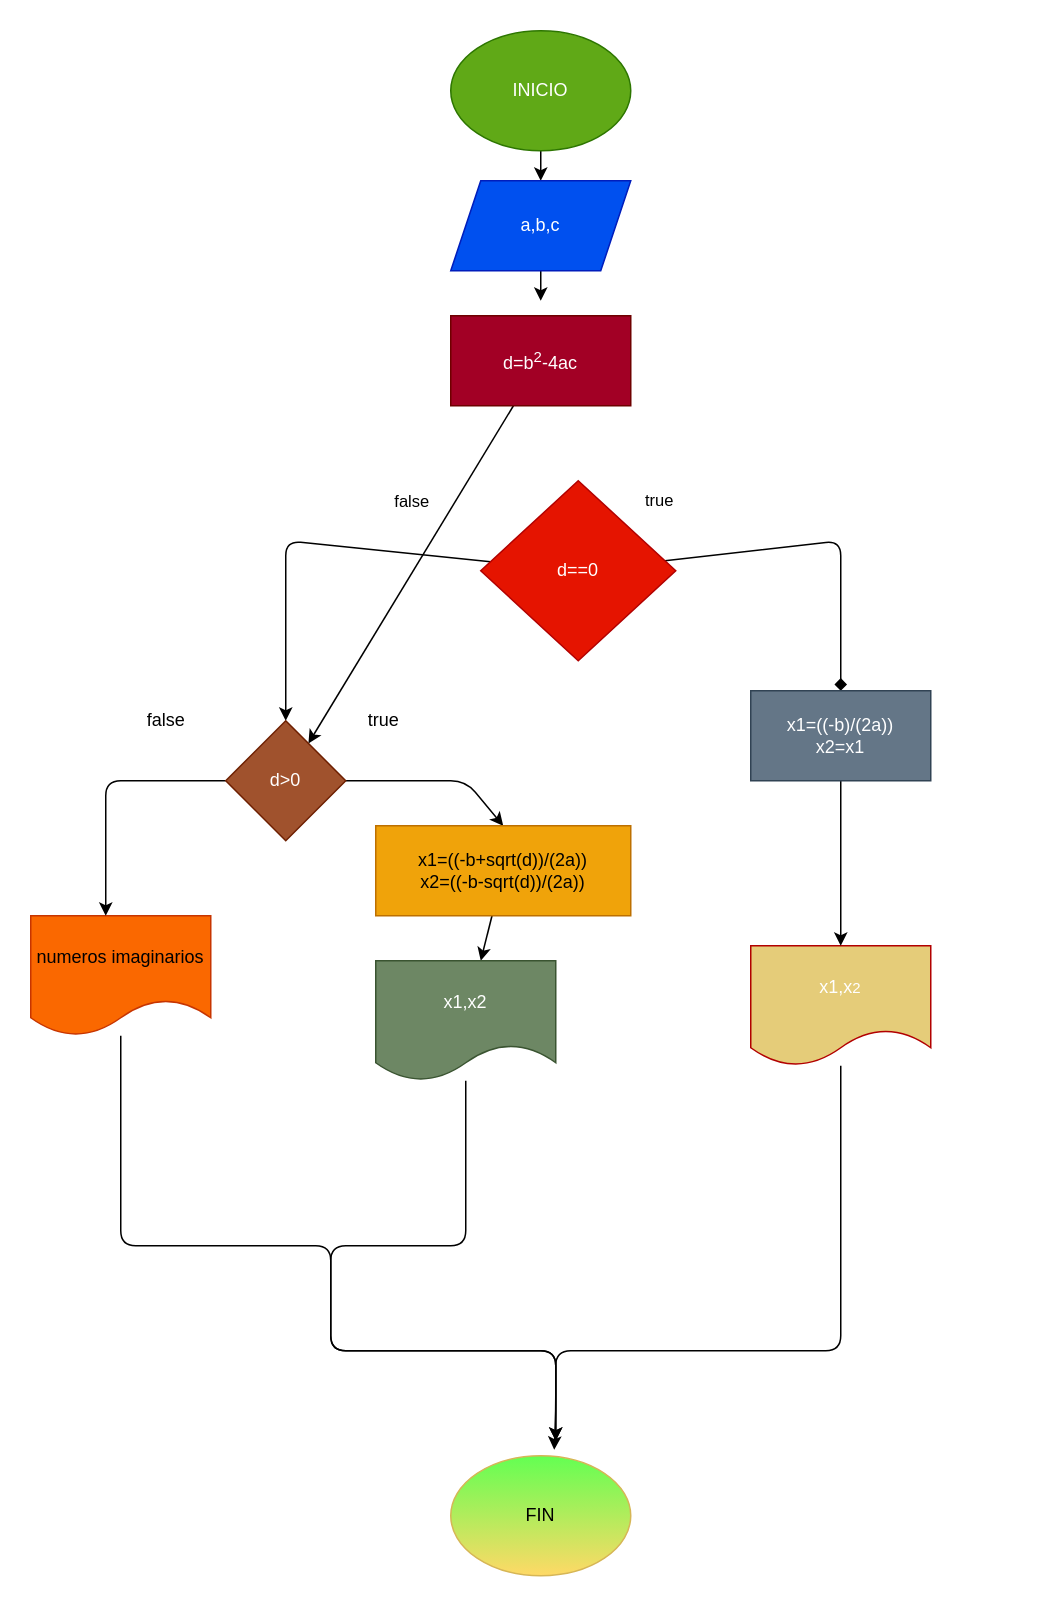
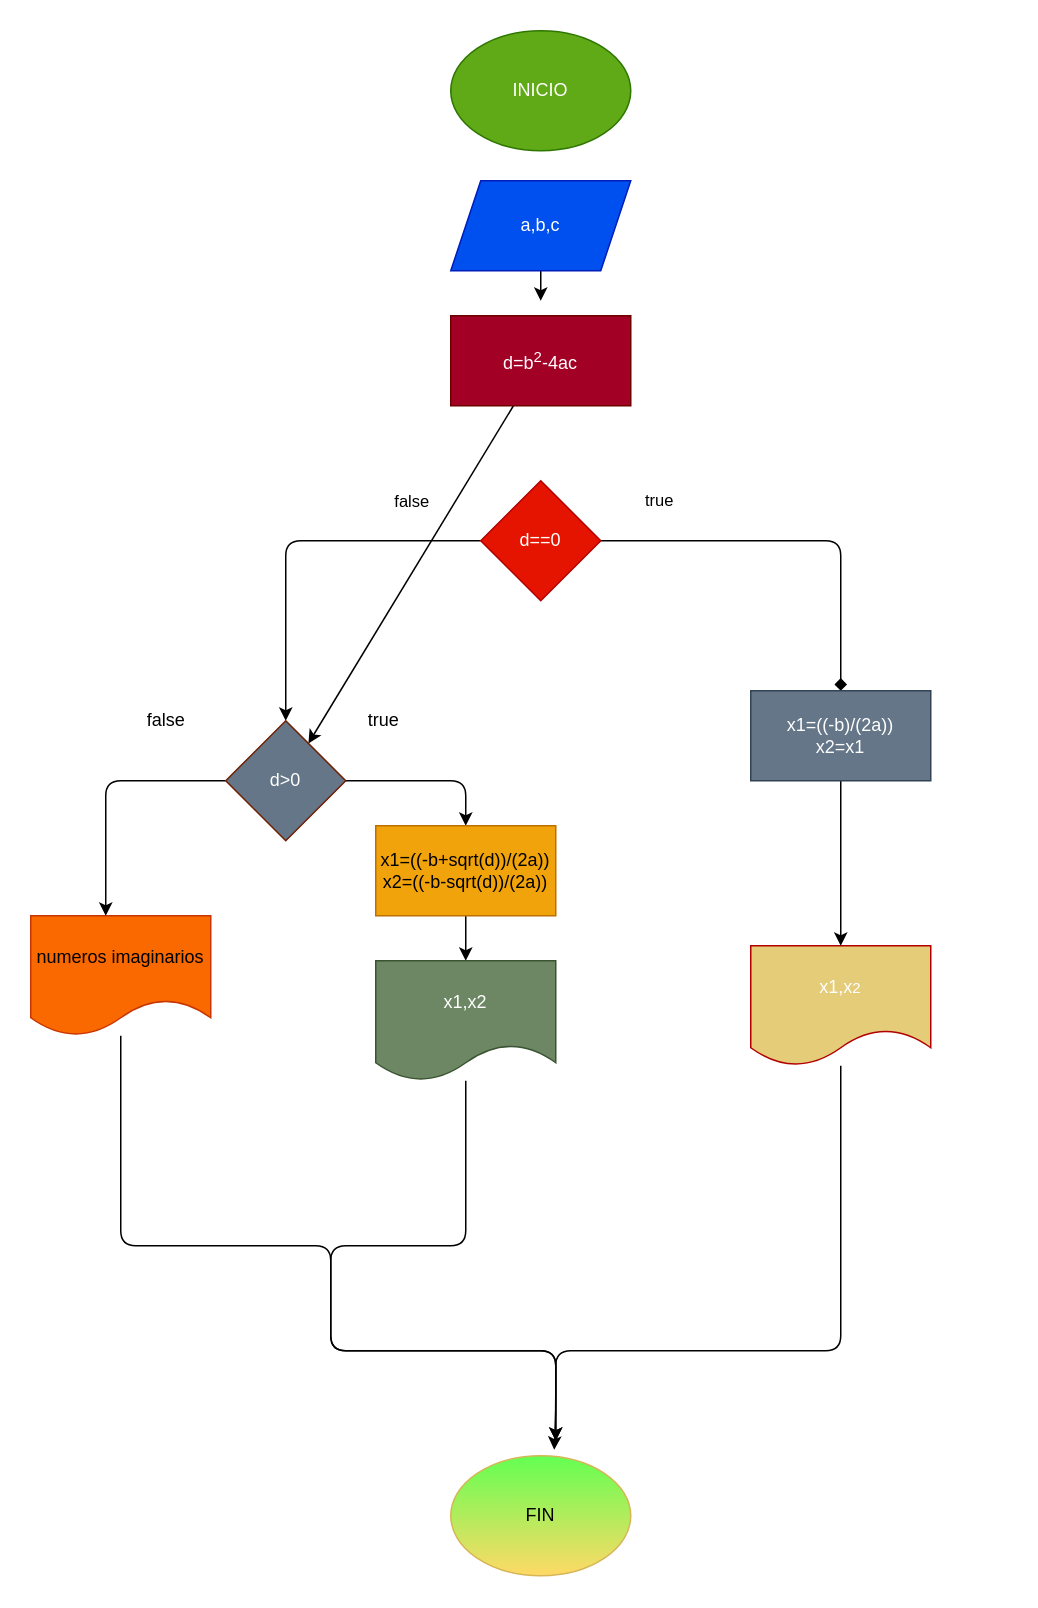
(541, 161) -> none
(578, 571) -> (541, 541)
(286, 781) -> (286, 781)
(503, 871) -> (466, 871)
